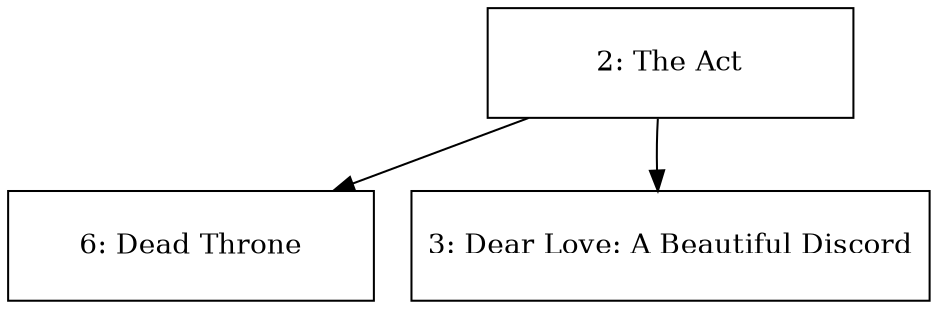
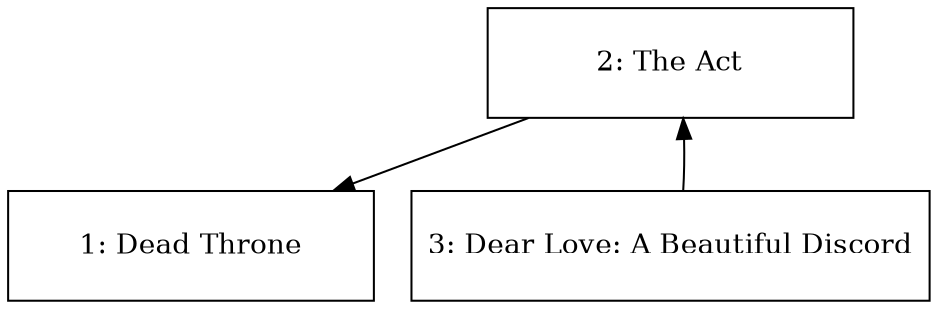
(657, 144) -> (684, 165)
(191, 246) -> (191, 246)
